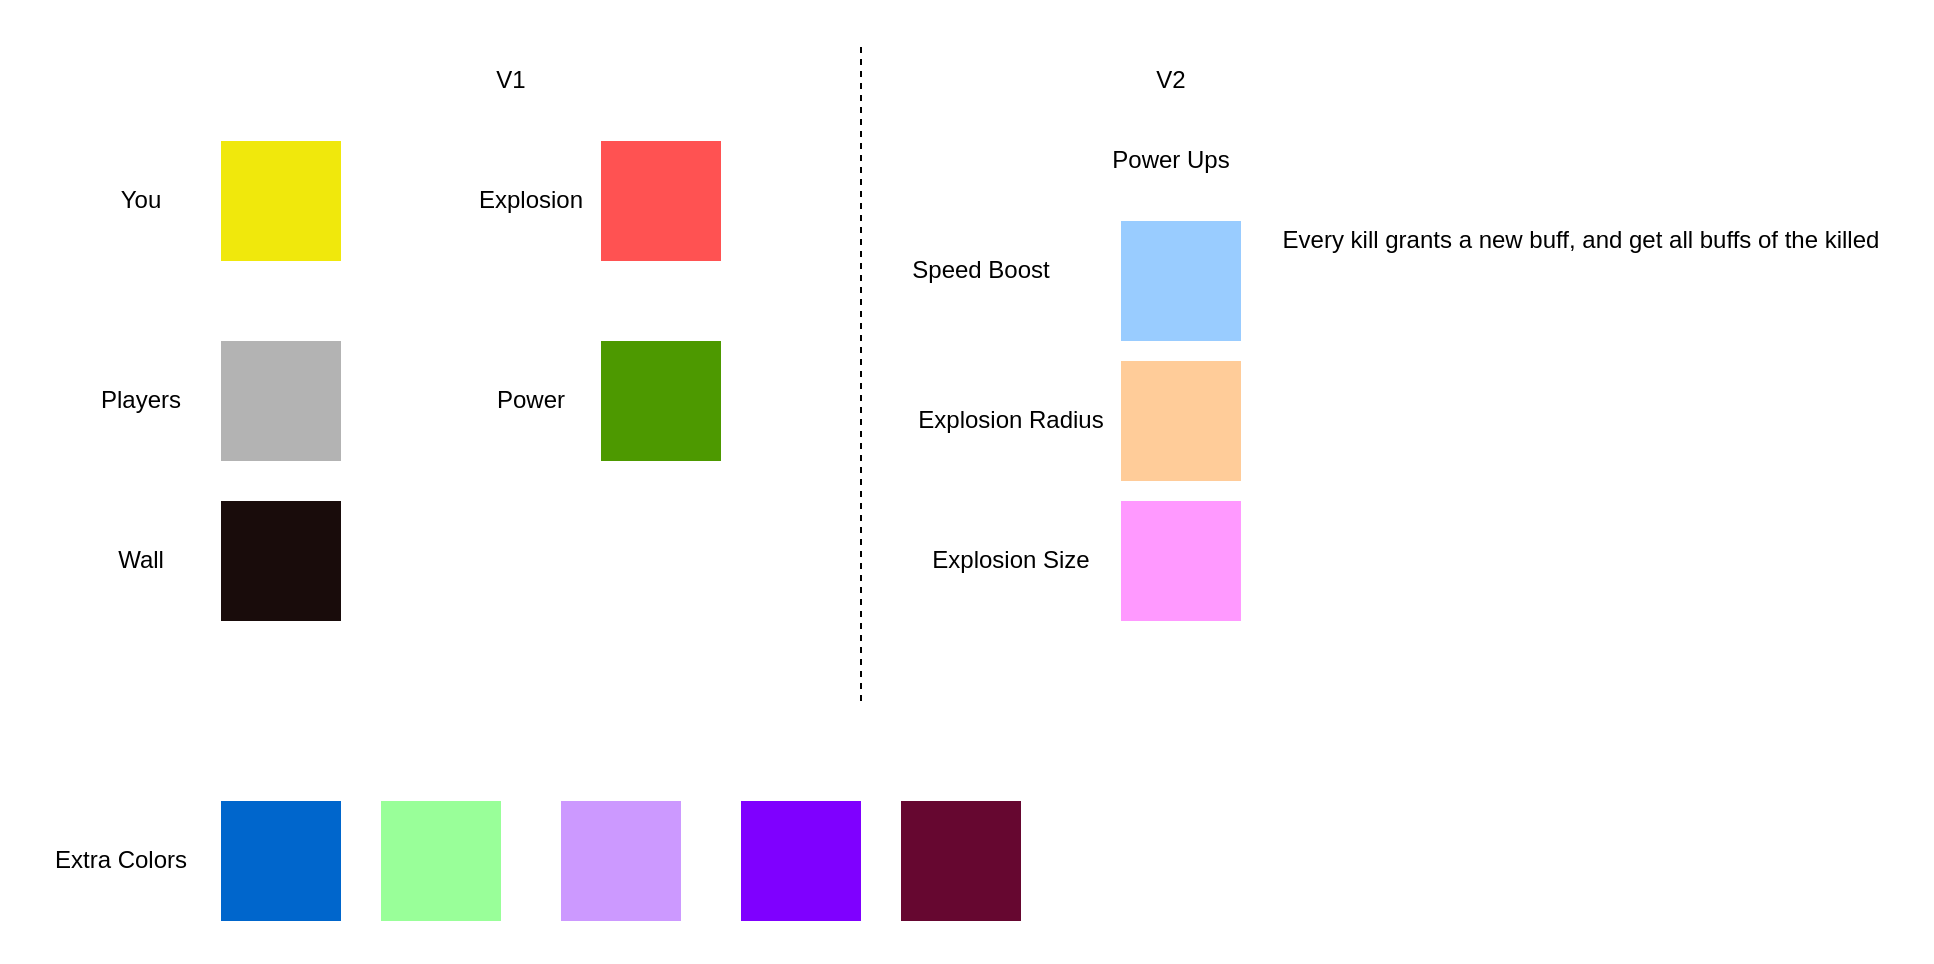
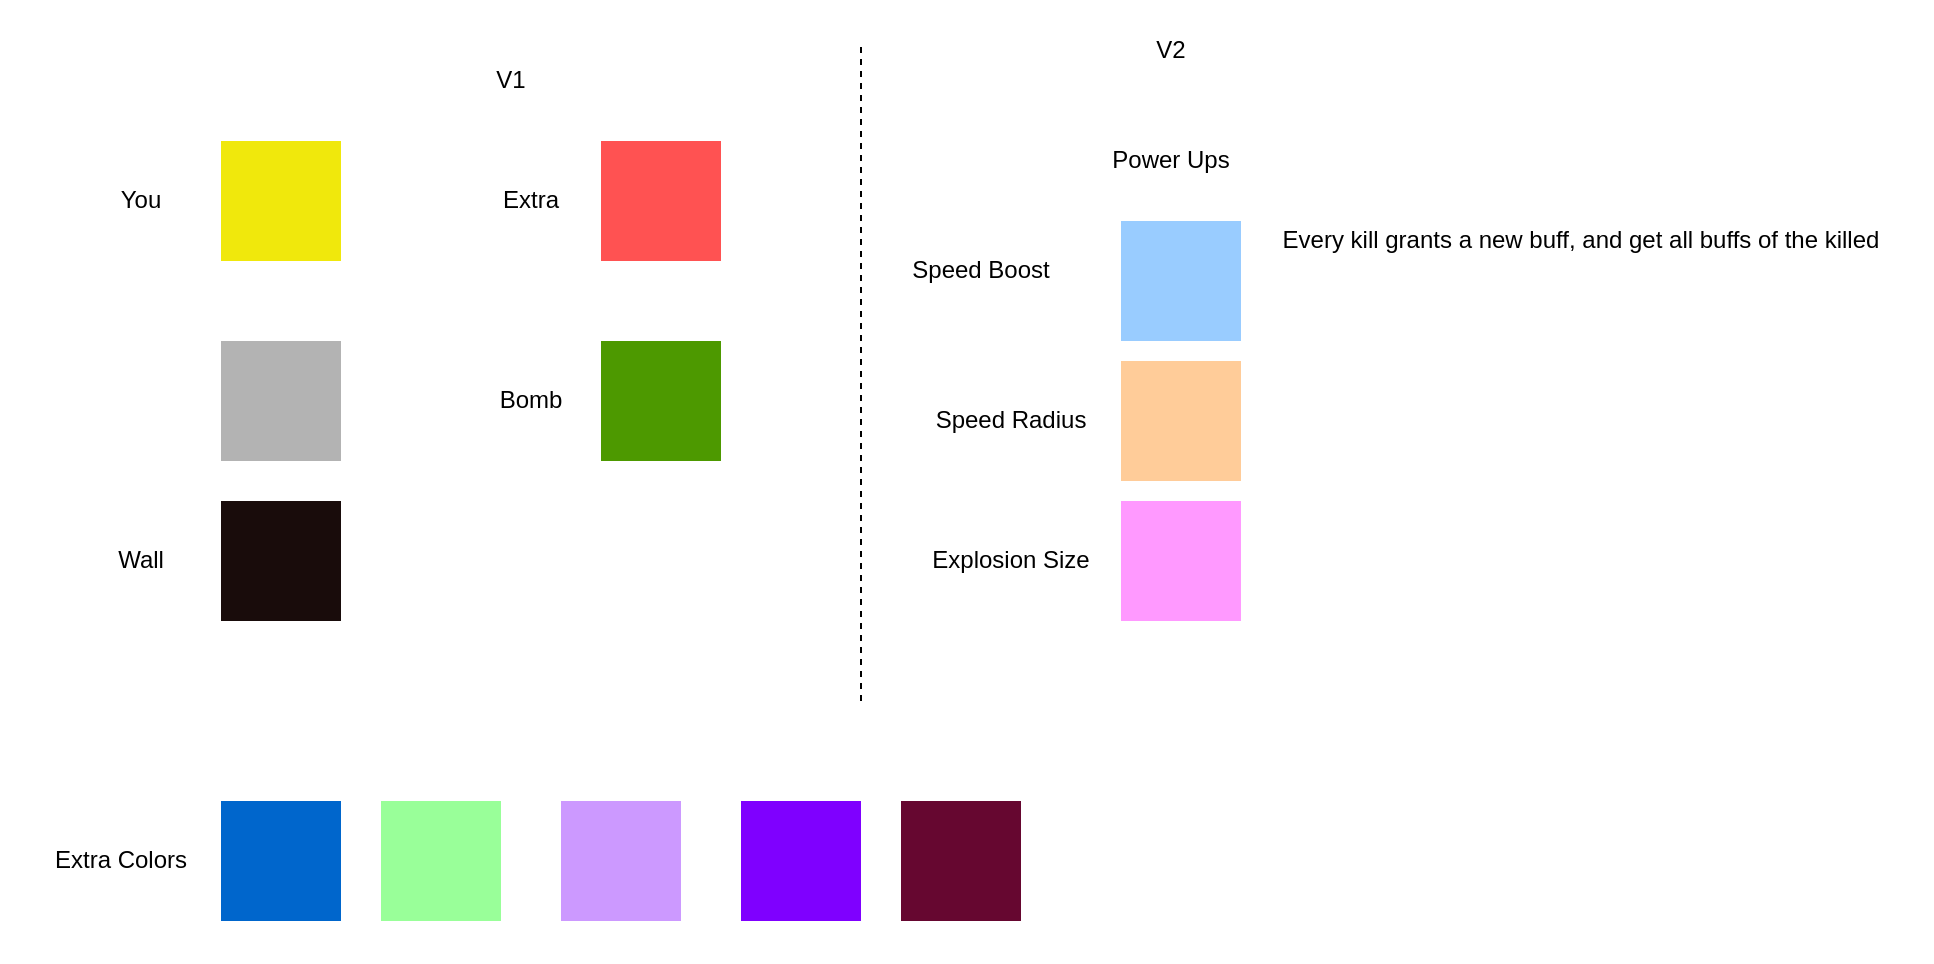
(1171, 81) -> (1171, 51)
(532, 201) -> (532, 201)
(141, 401) -> none
(532, 401) -> (532, 401)
(1012, 421) -> (1012, 421)
